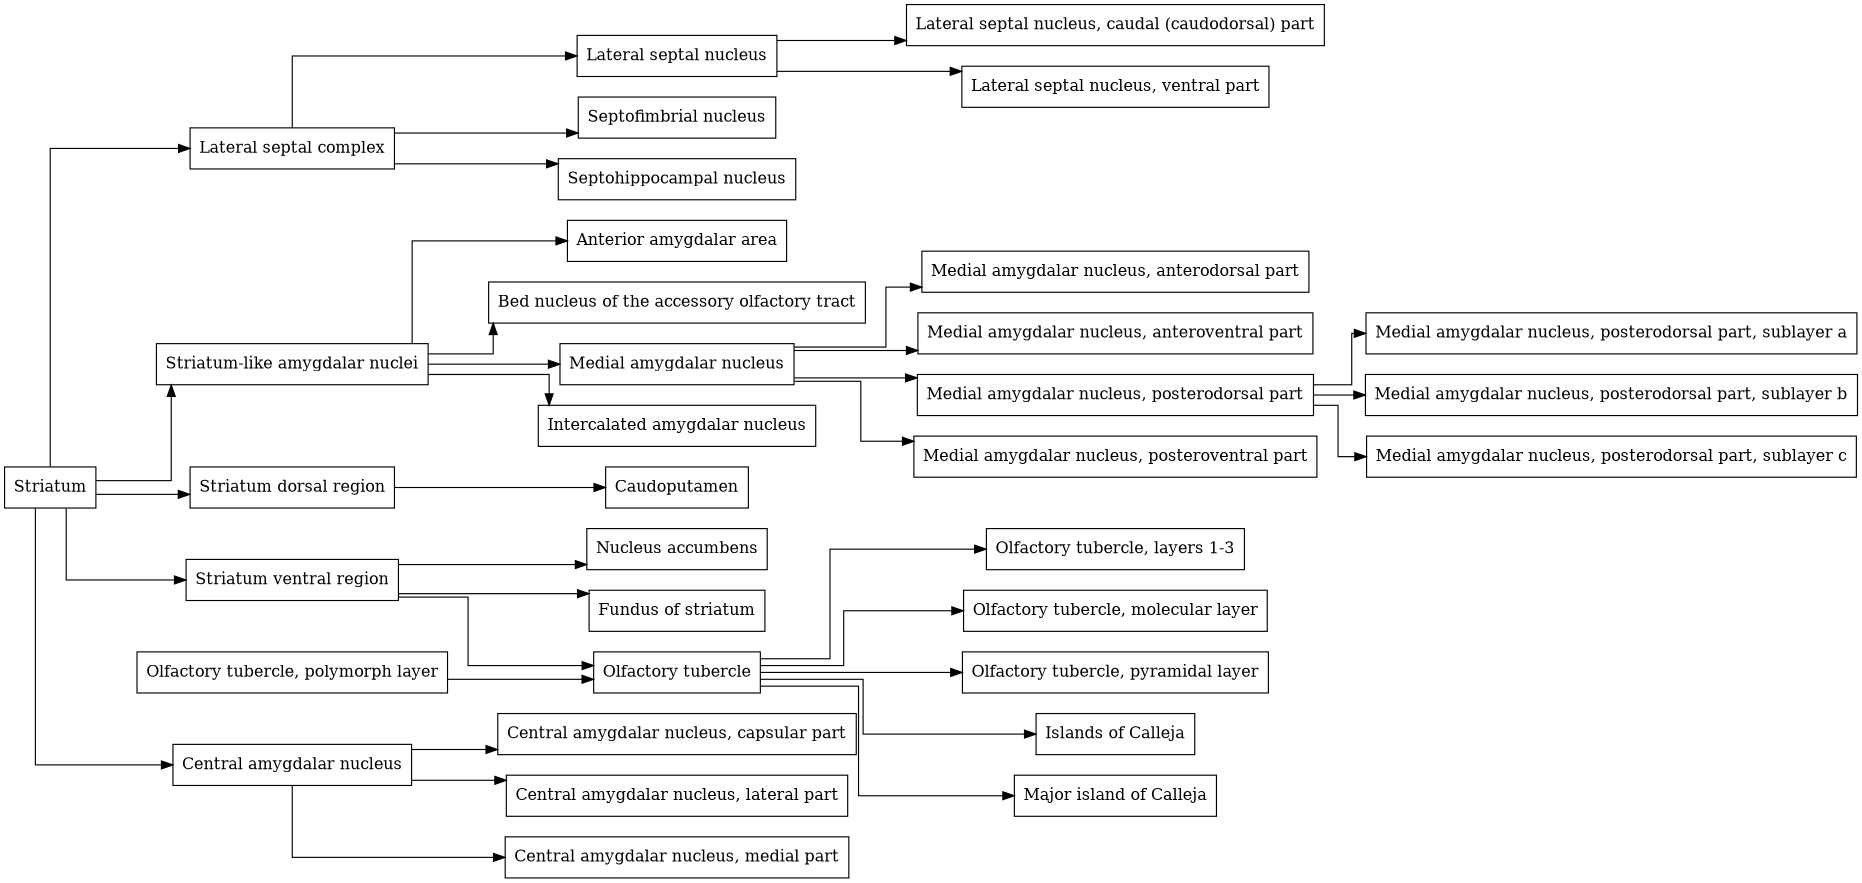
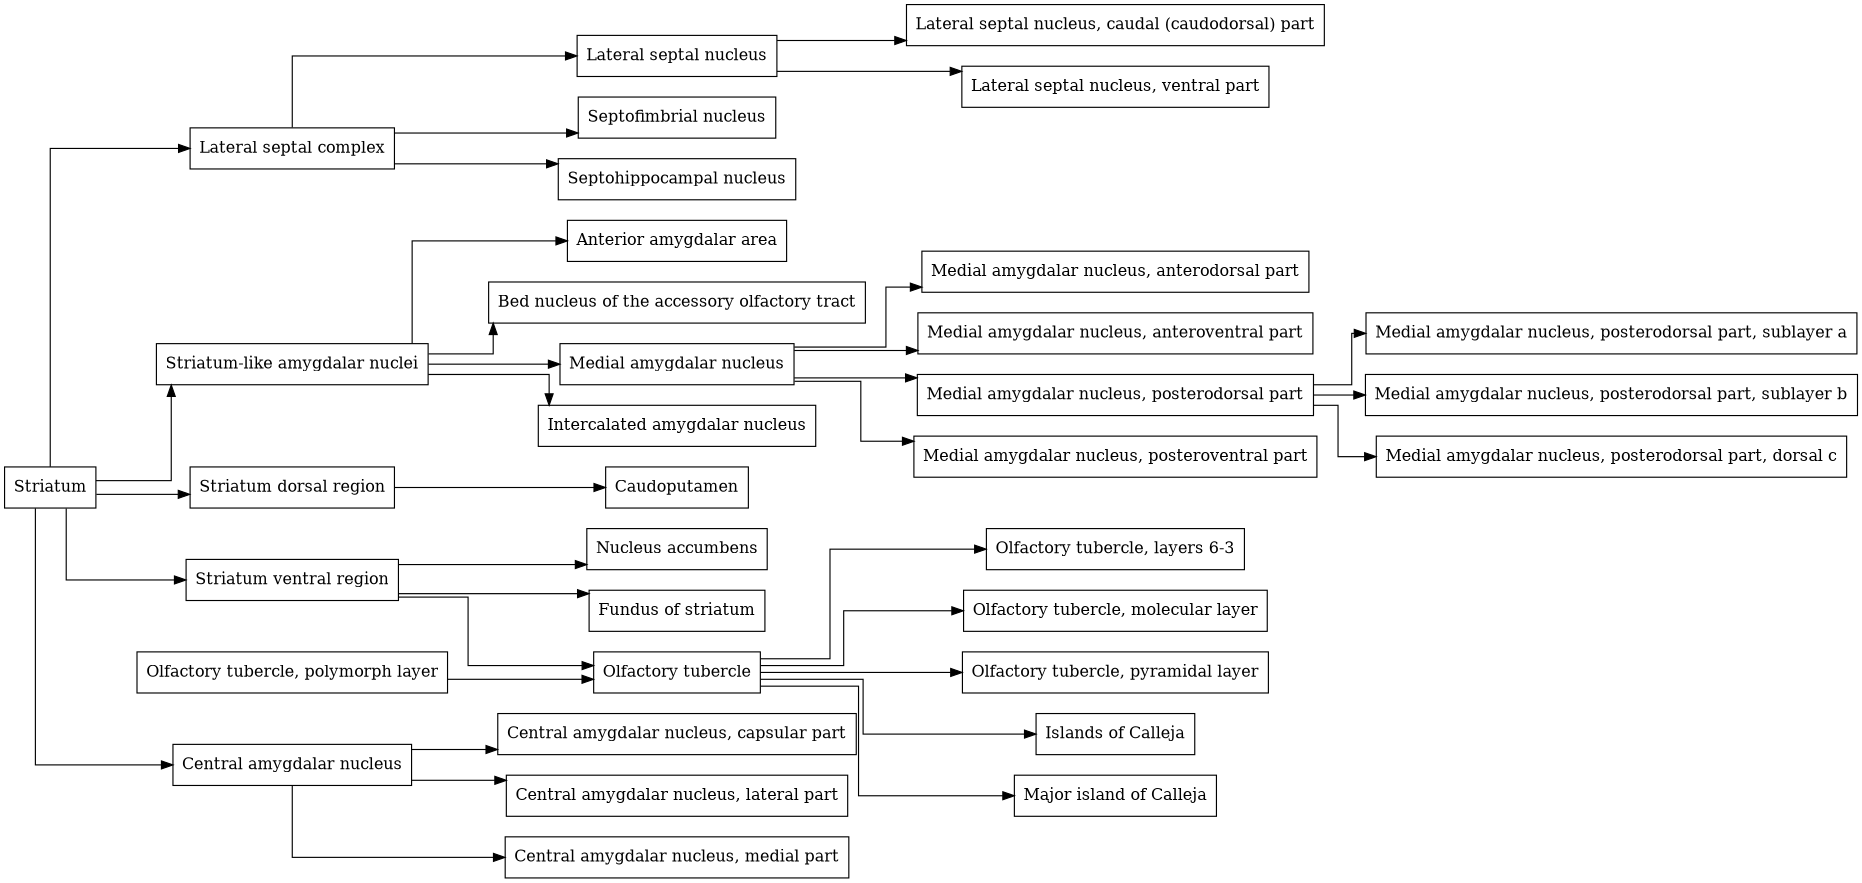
(1611, 457) -> (1611, 457)
(1115, 549) -> (1115, 549)
